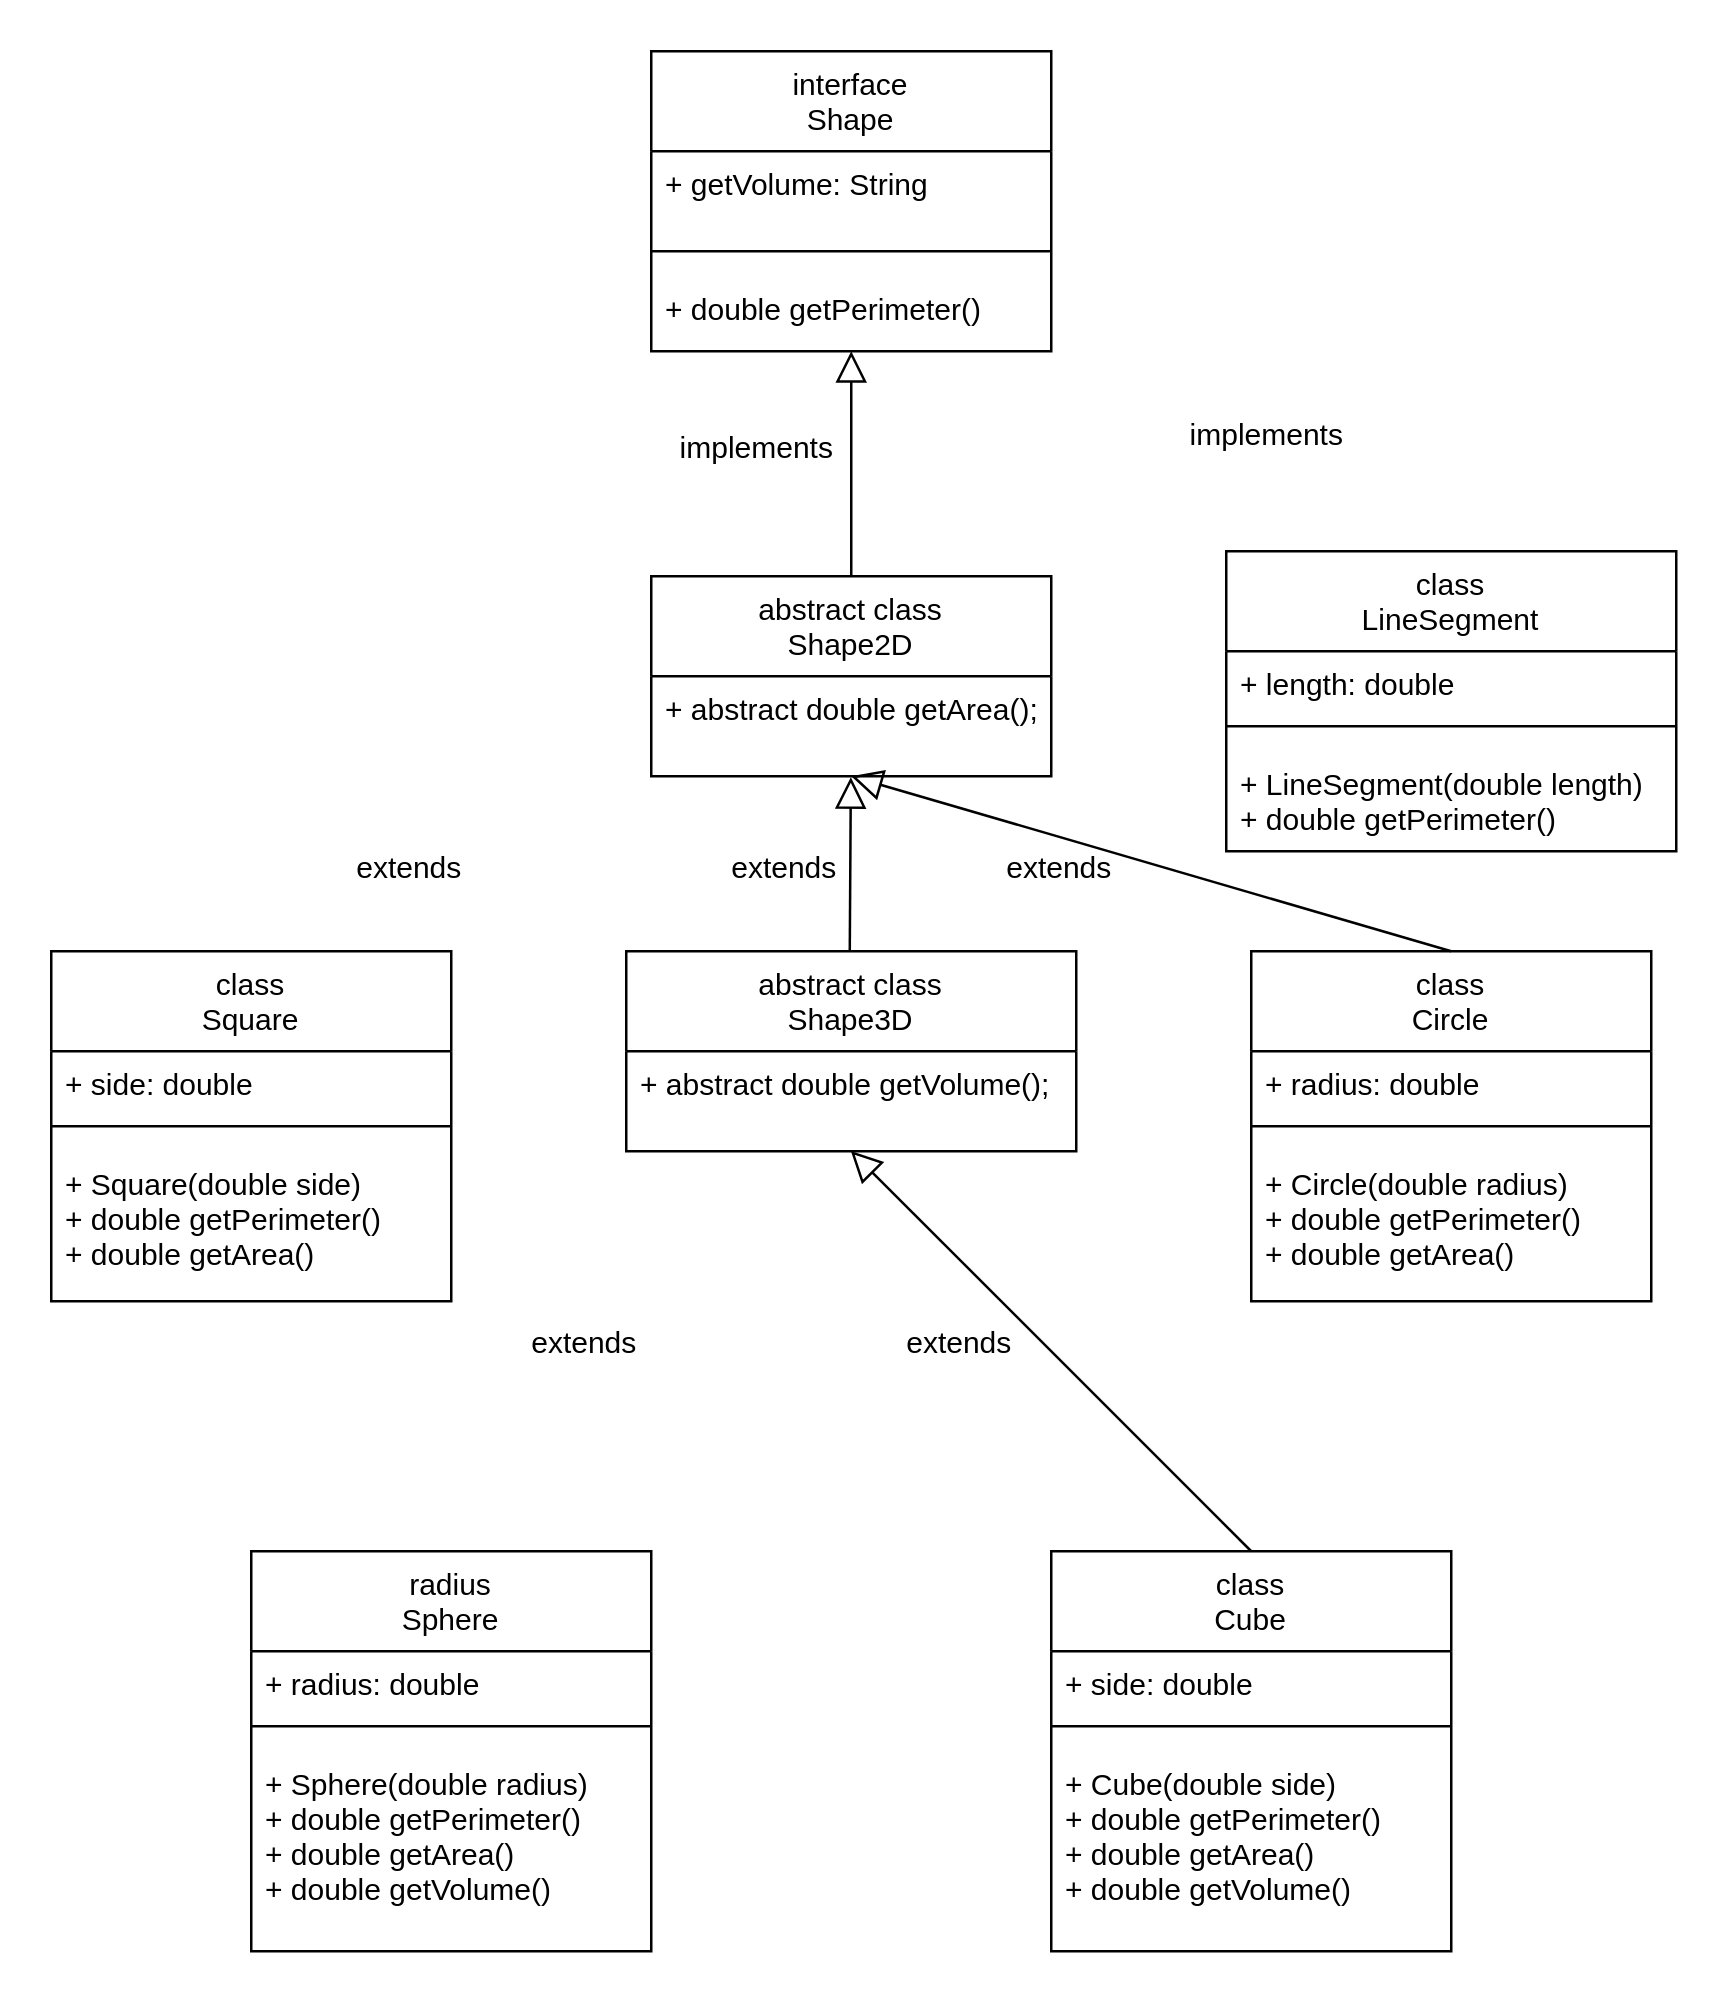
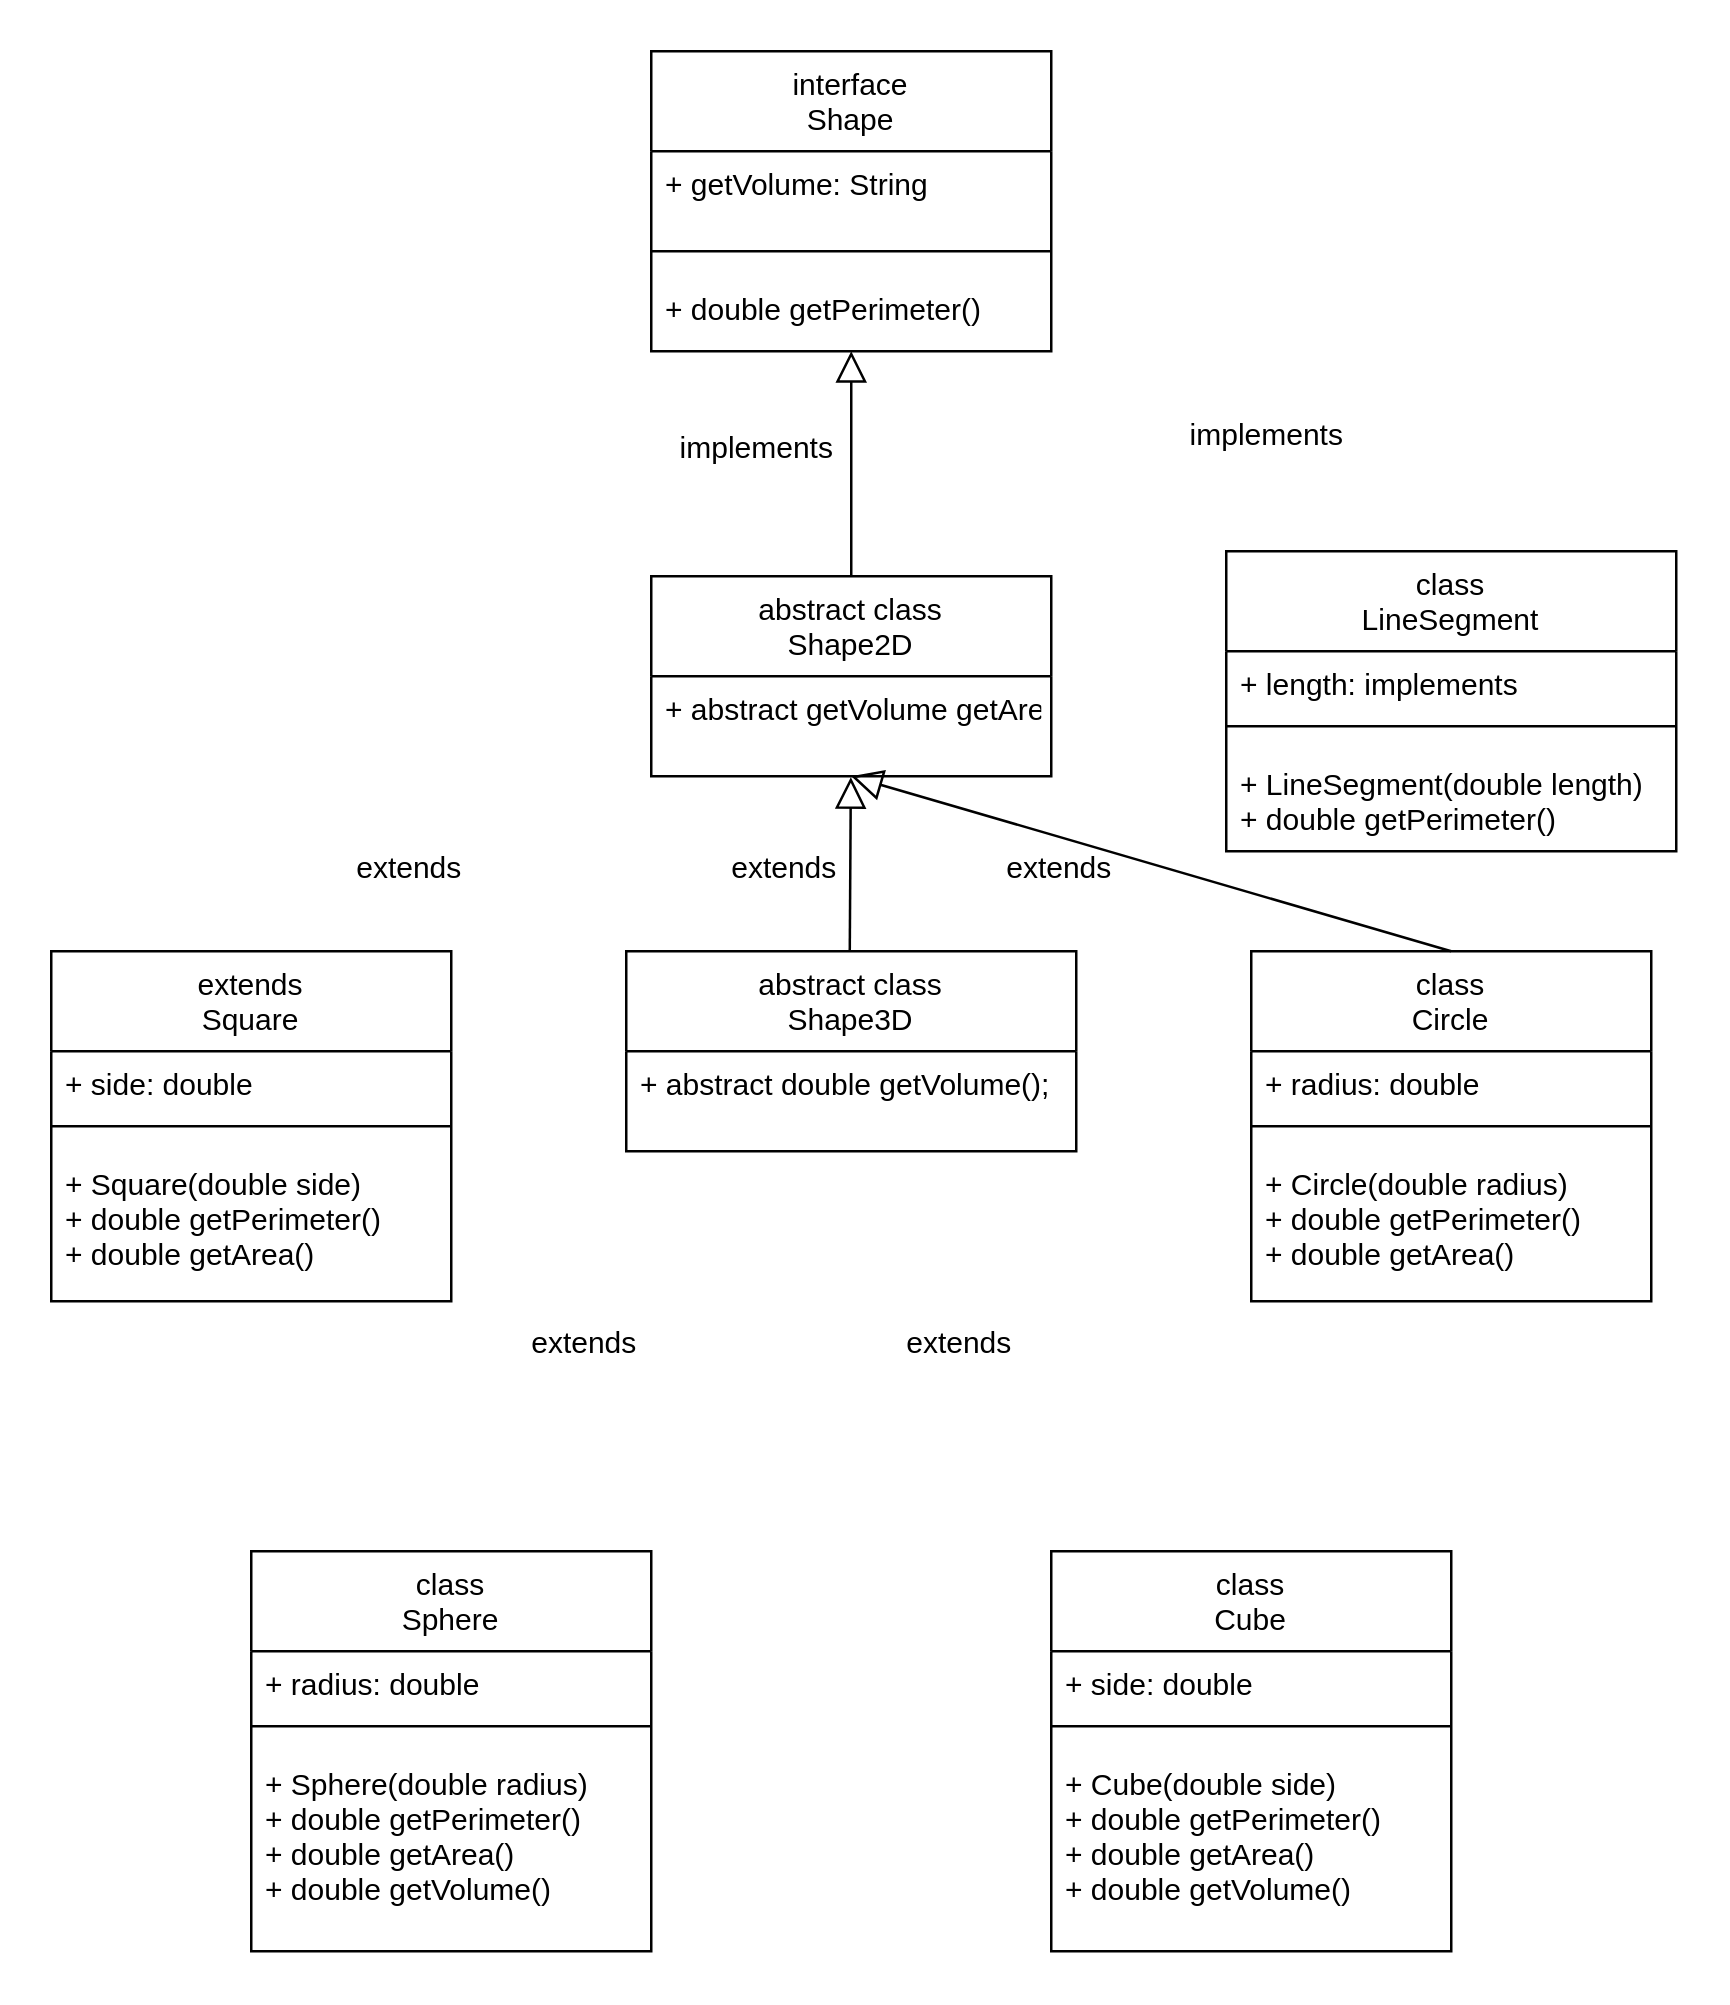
(1355, 685) -> (1385, 685)
(881, 710) -> (906, 710)
(250, 985) -> (250, 985)
(1062, 1362) -> none
(450, 1585) -> (450, 1585)
